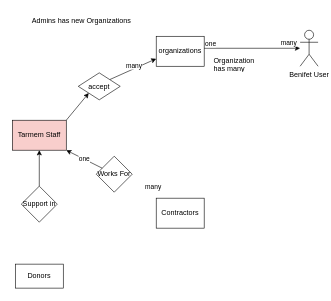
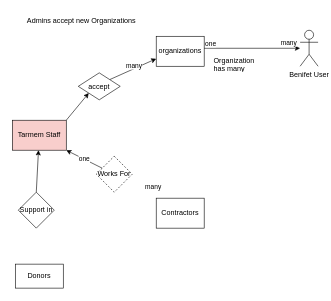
(82, 21) -> (82, 21)
(114, 174) -> (114, 174)
(39, 204) -> (36, 210)
